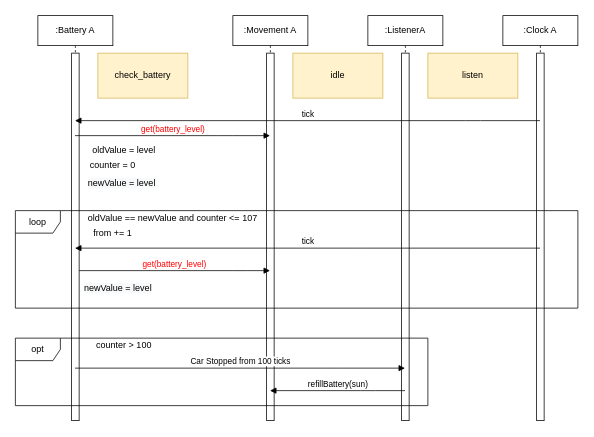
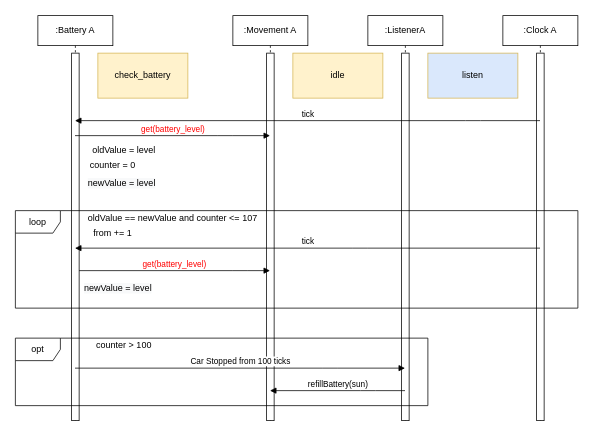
(473, 75) -> (473, 75)
